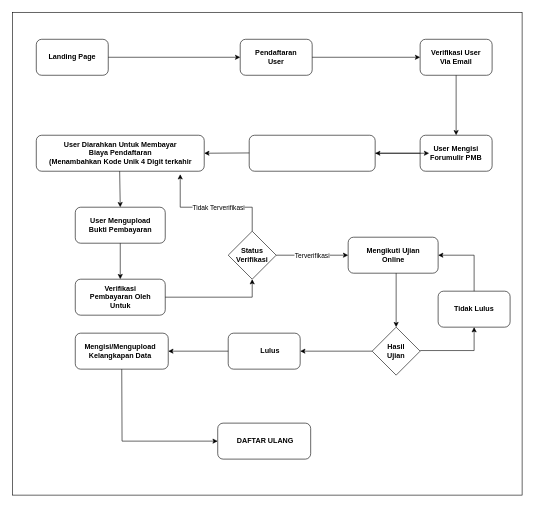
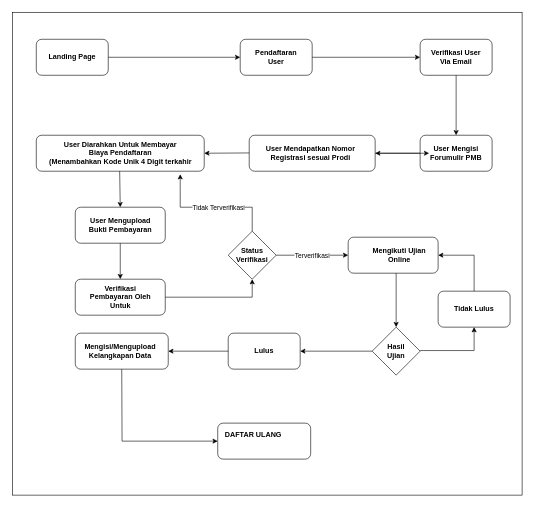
none -> (311, 153)
(393, 255) -> (399, 255)
(270, 351) -> (264, 351)
(265, 441) -> (253, 435)
